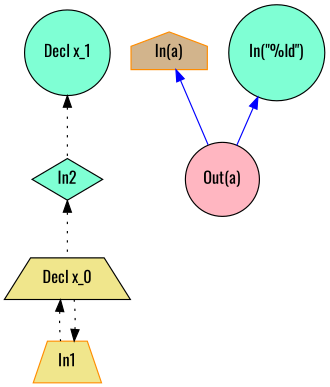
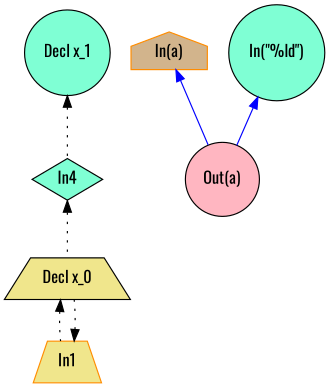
(67, 179) -> (67, 179)
